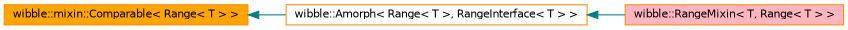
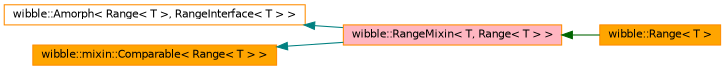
(272, 15) -> (316, 44)
none -> (660, 35)
